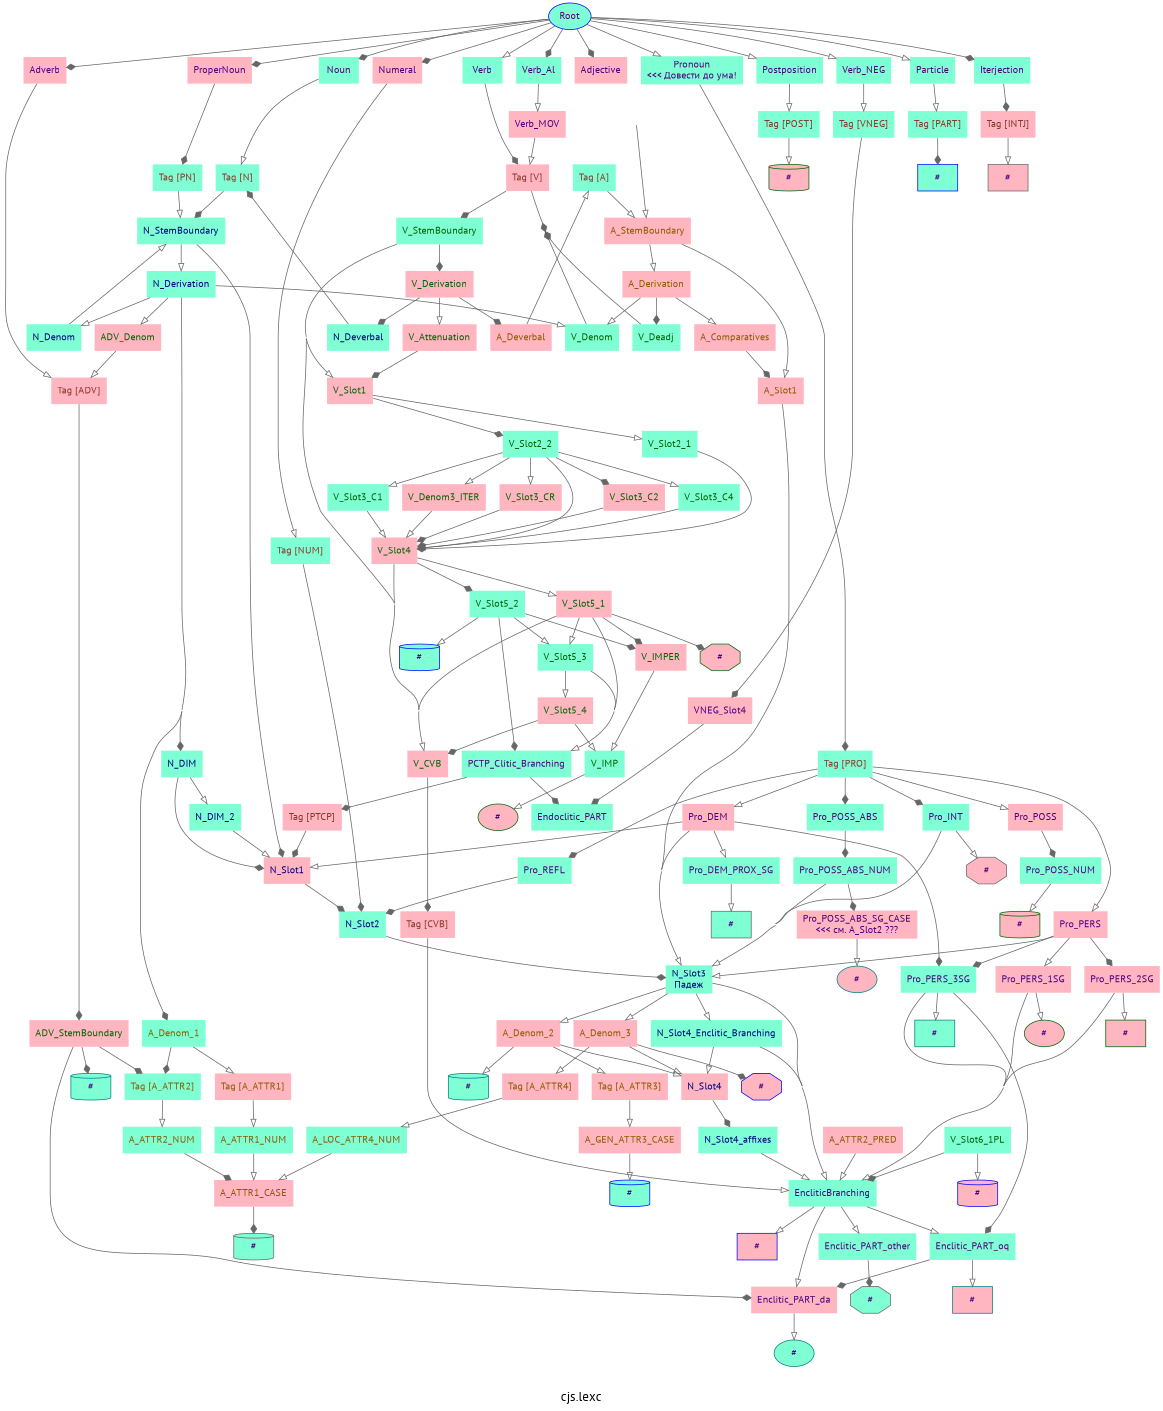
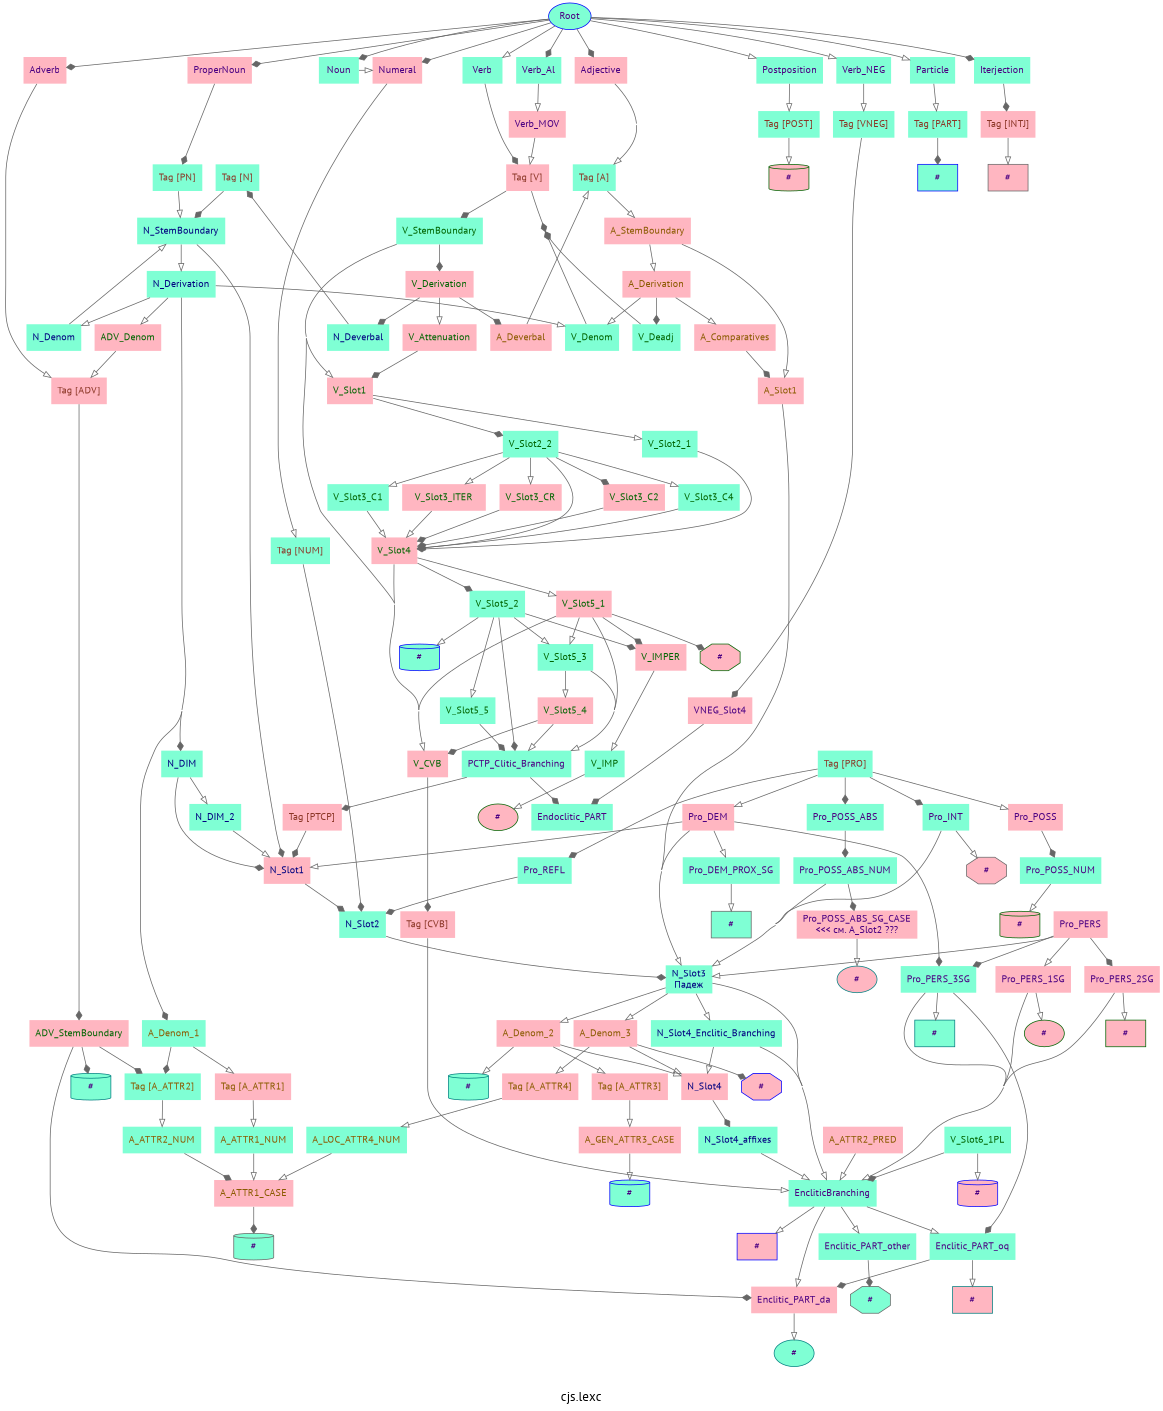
(692, 70) -> none
(272, 109) -> (362, 70)
(641, 168) -> (629, 102)
(444, 497) -> (444, 497)
none -> (468, 711)
(583, 734) -> (544, 735)
(1031, 790) -> none
